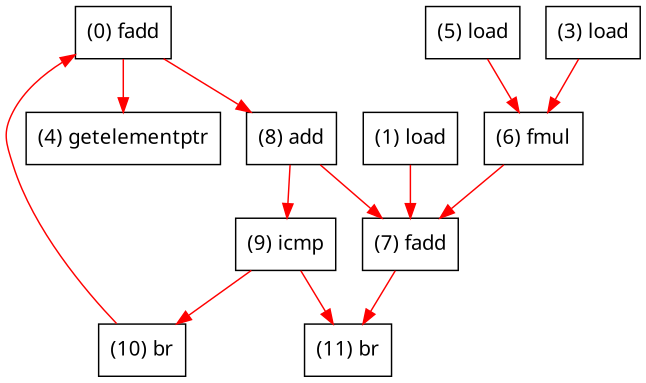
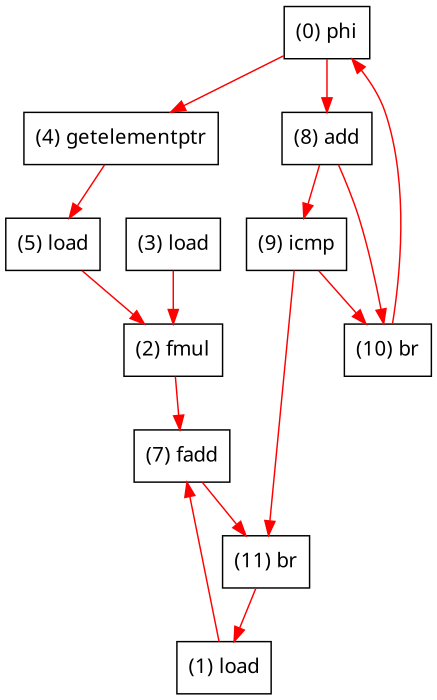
(123, 33) -> (327, 33)
(534, 138) -> (173, 350)
none -> (91, 185)
(346, 187) -> (364, 236)
none -> (248, 608)
